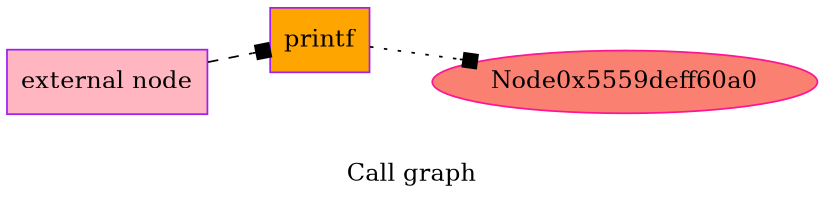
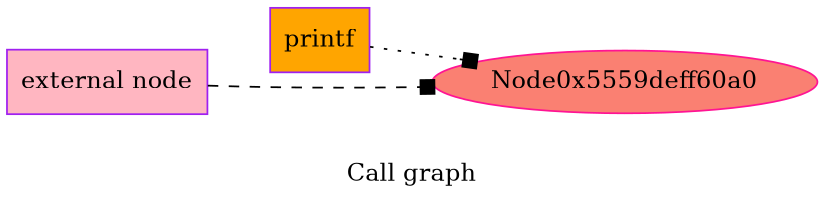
(230, 58) -> (312, 88)
